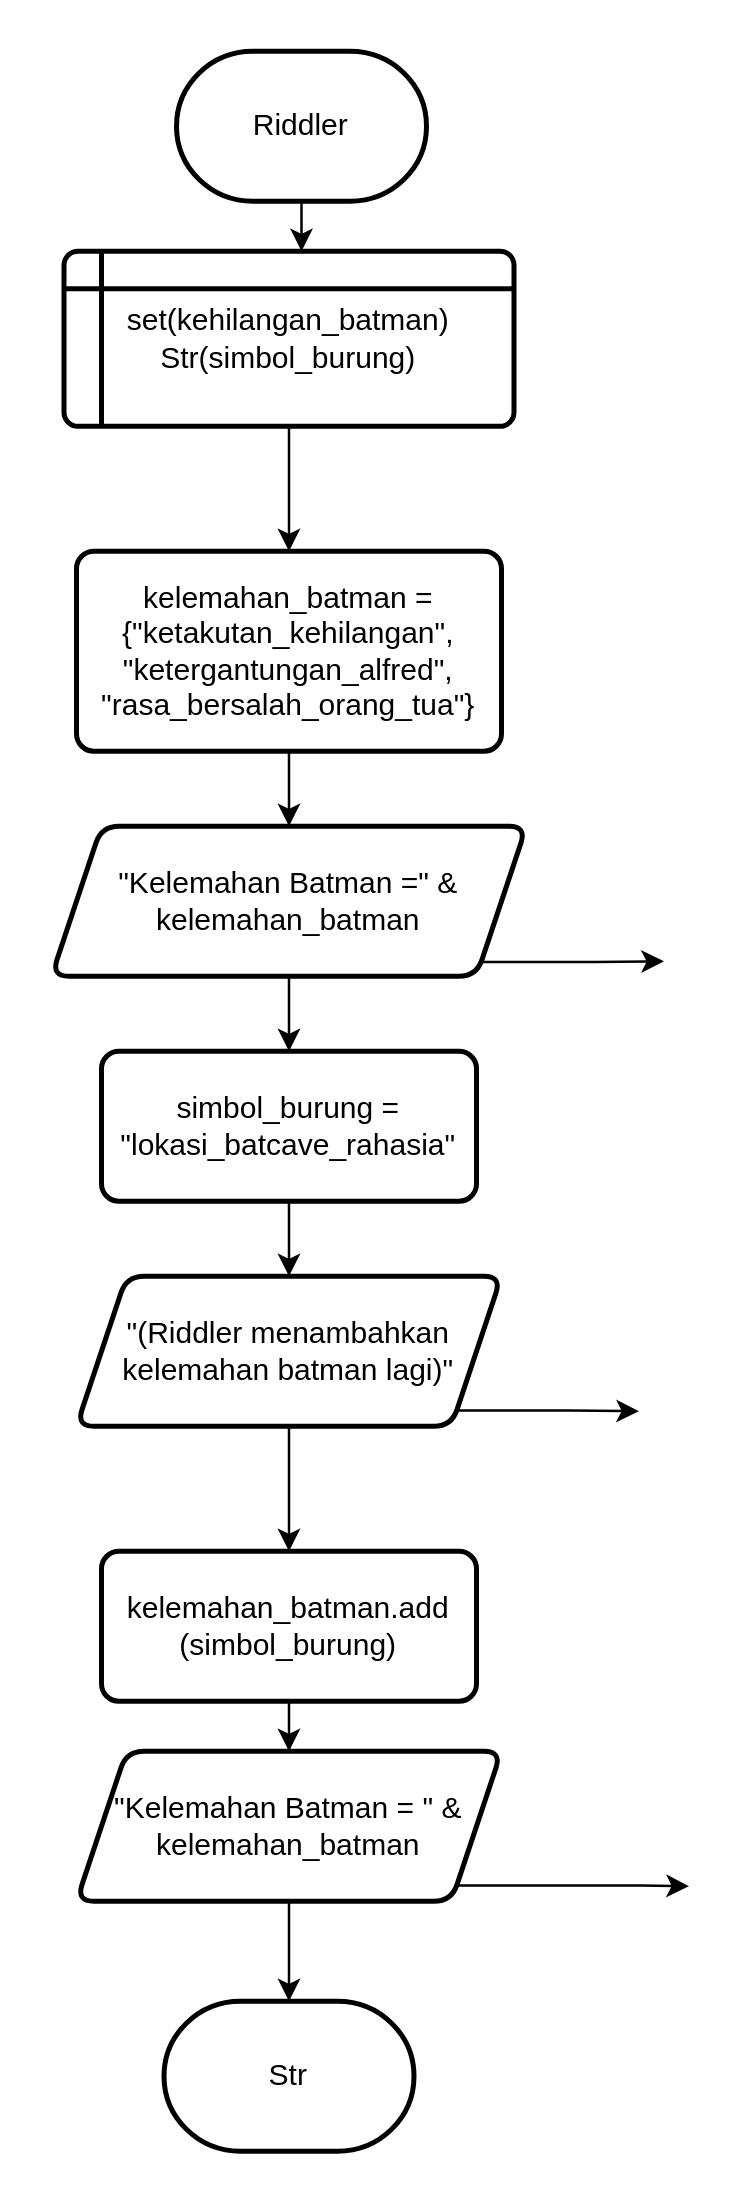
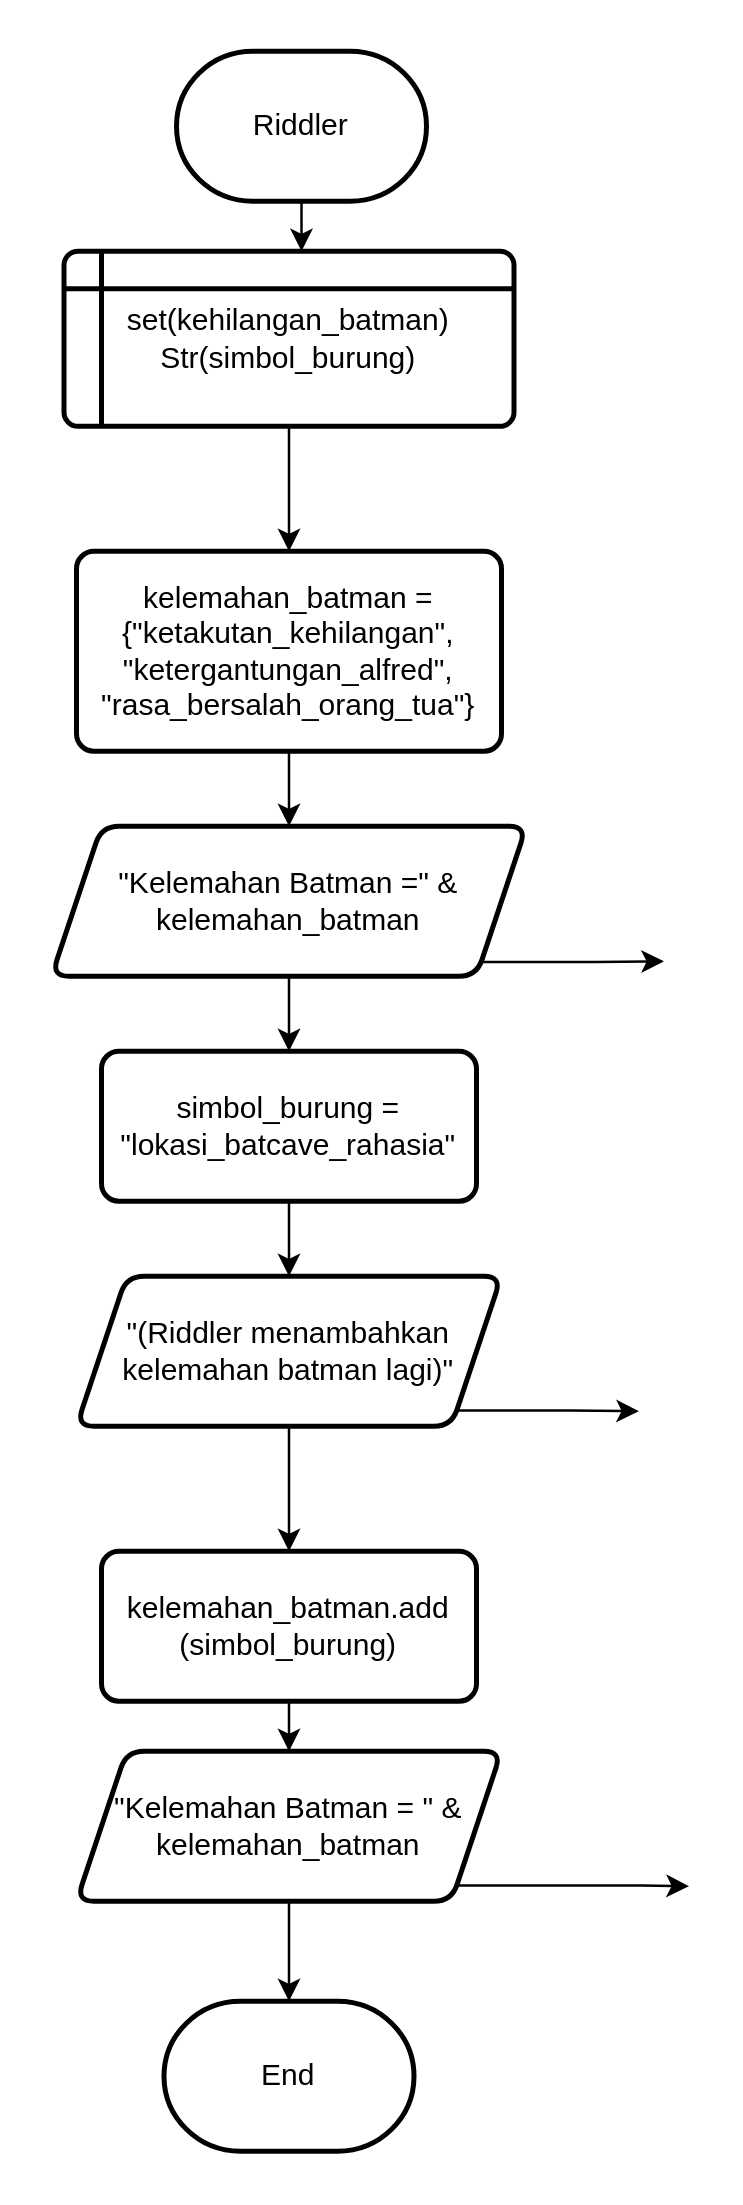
(289, 2076) -> (289, 2076)
